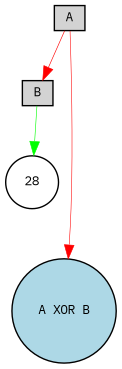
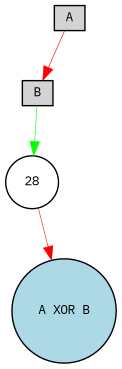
(72, 138) -> (43, 228)
